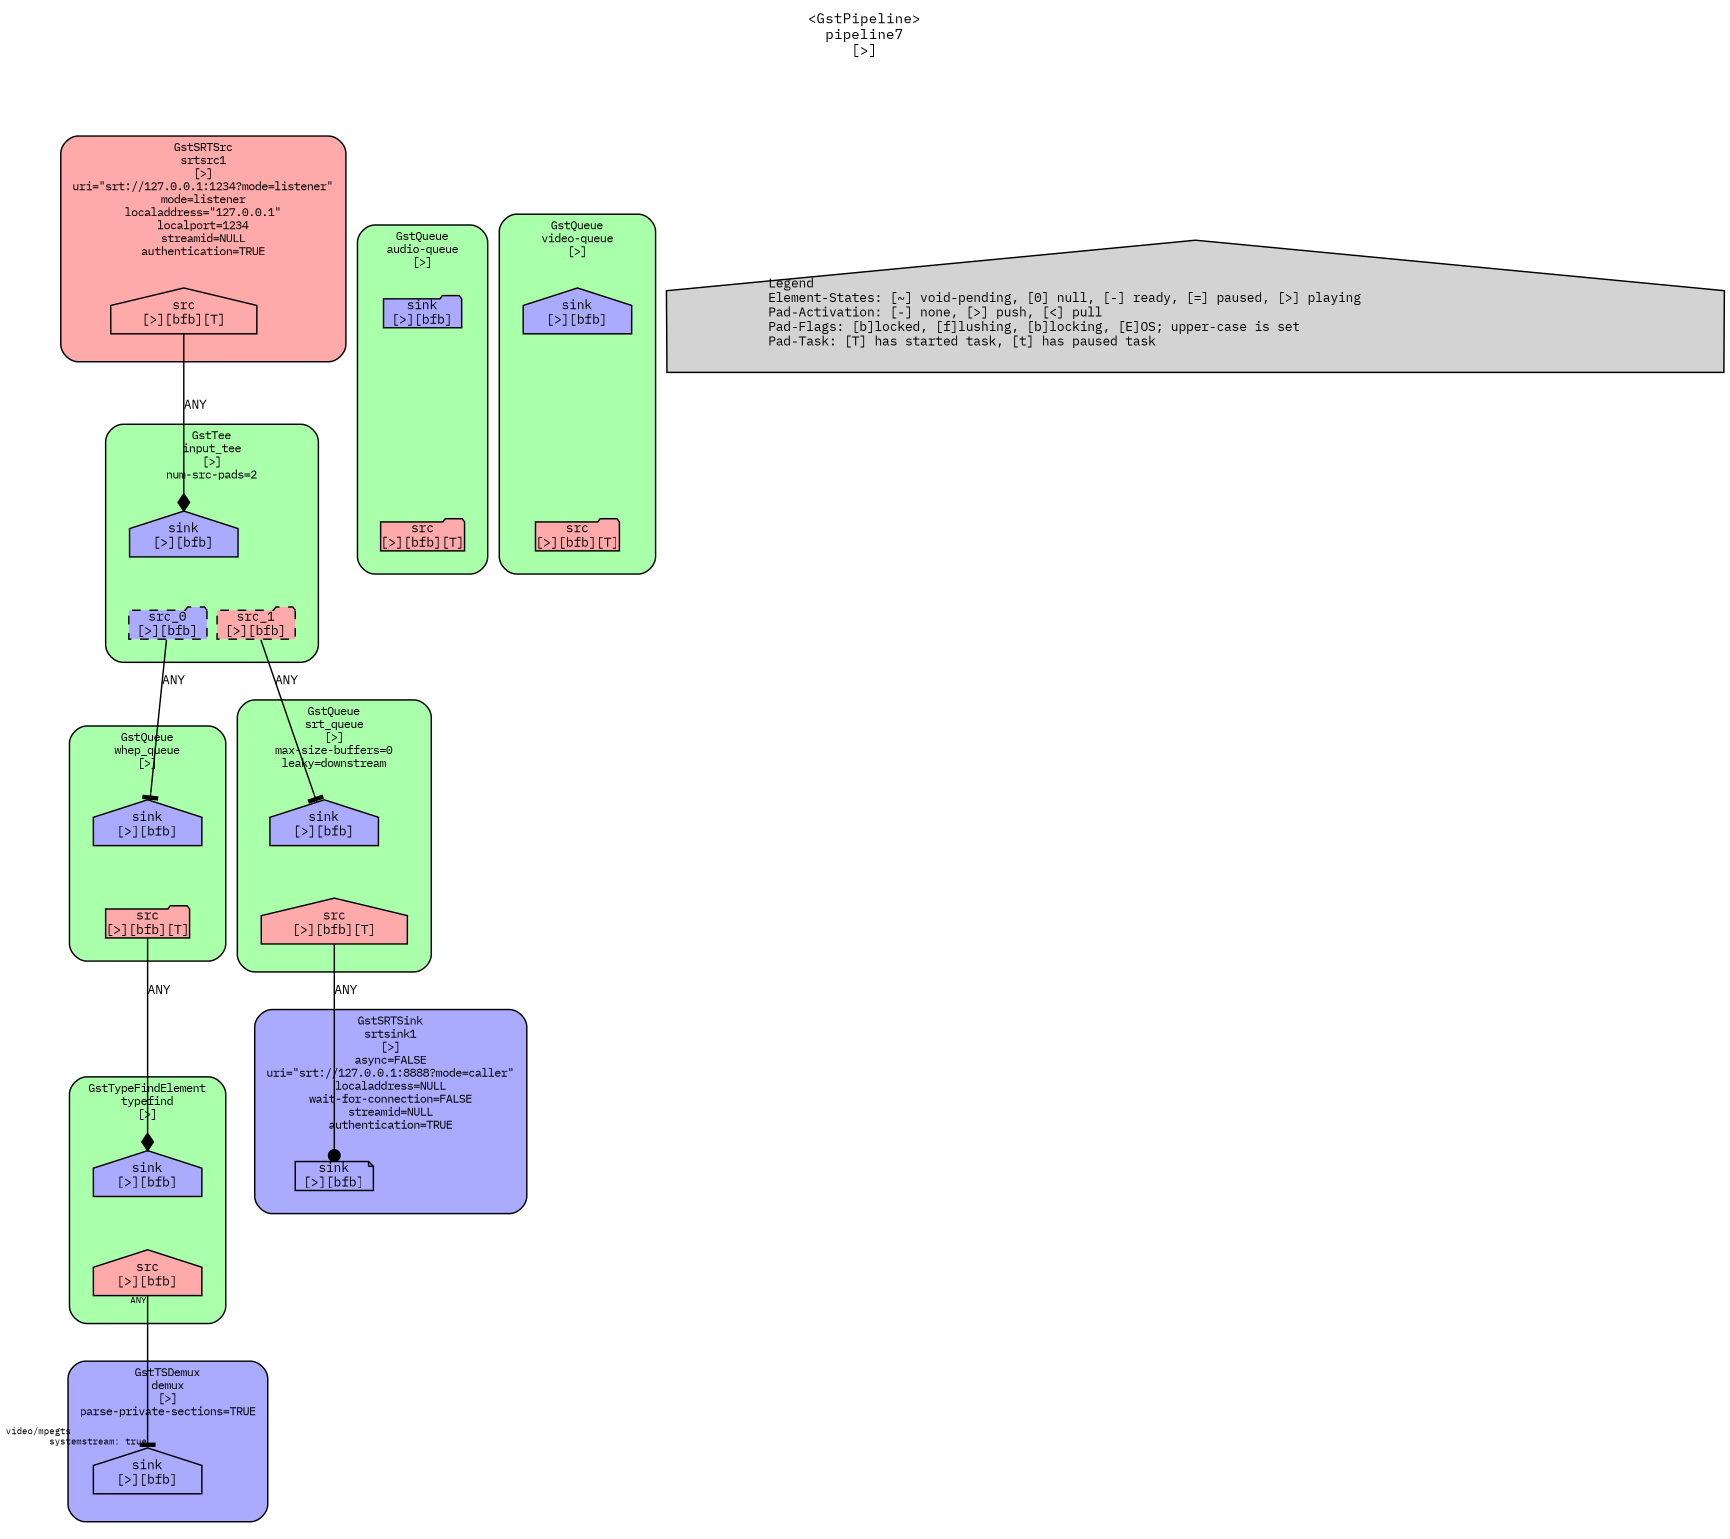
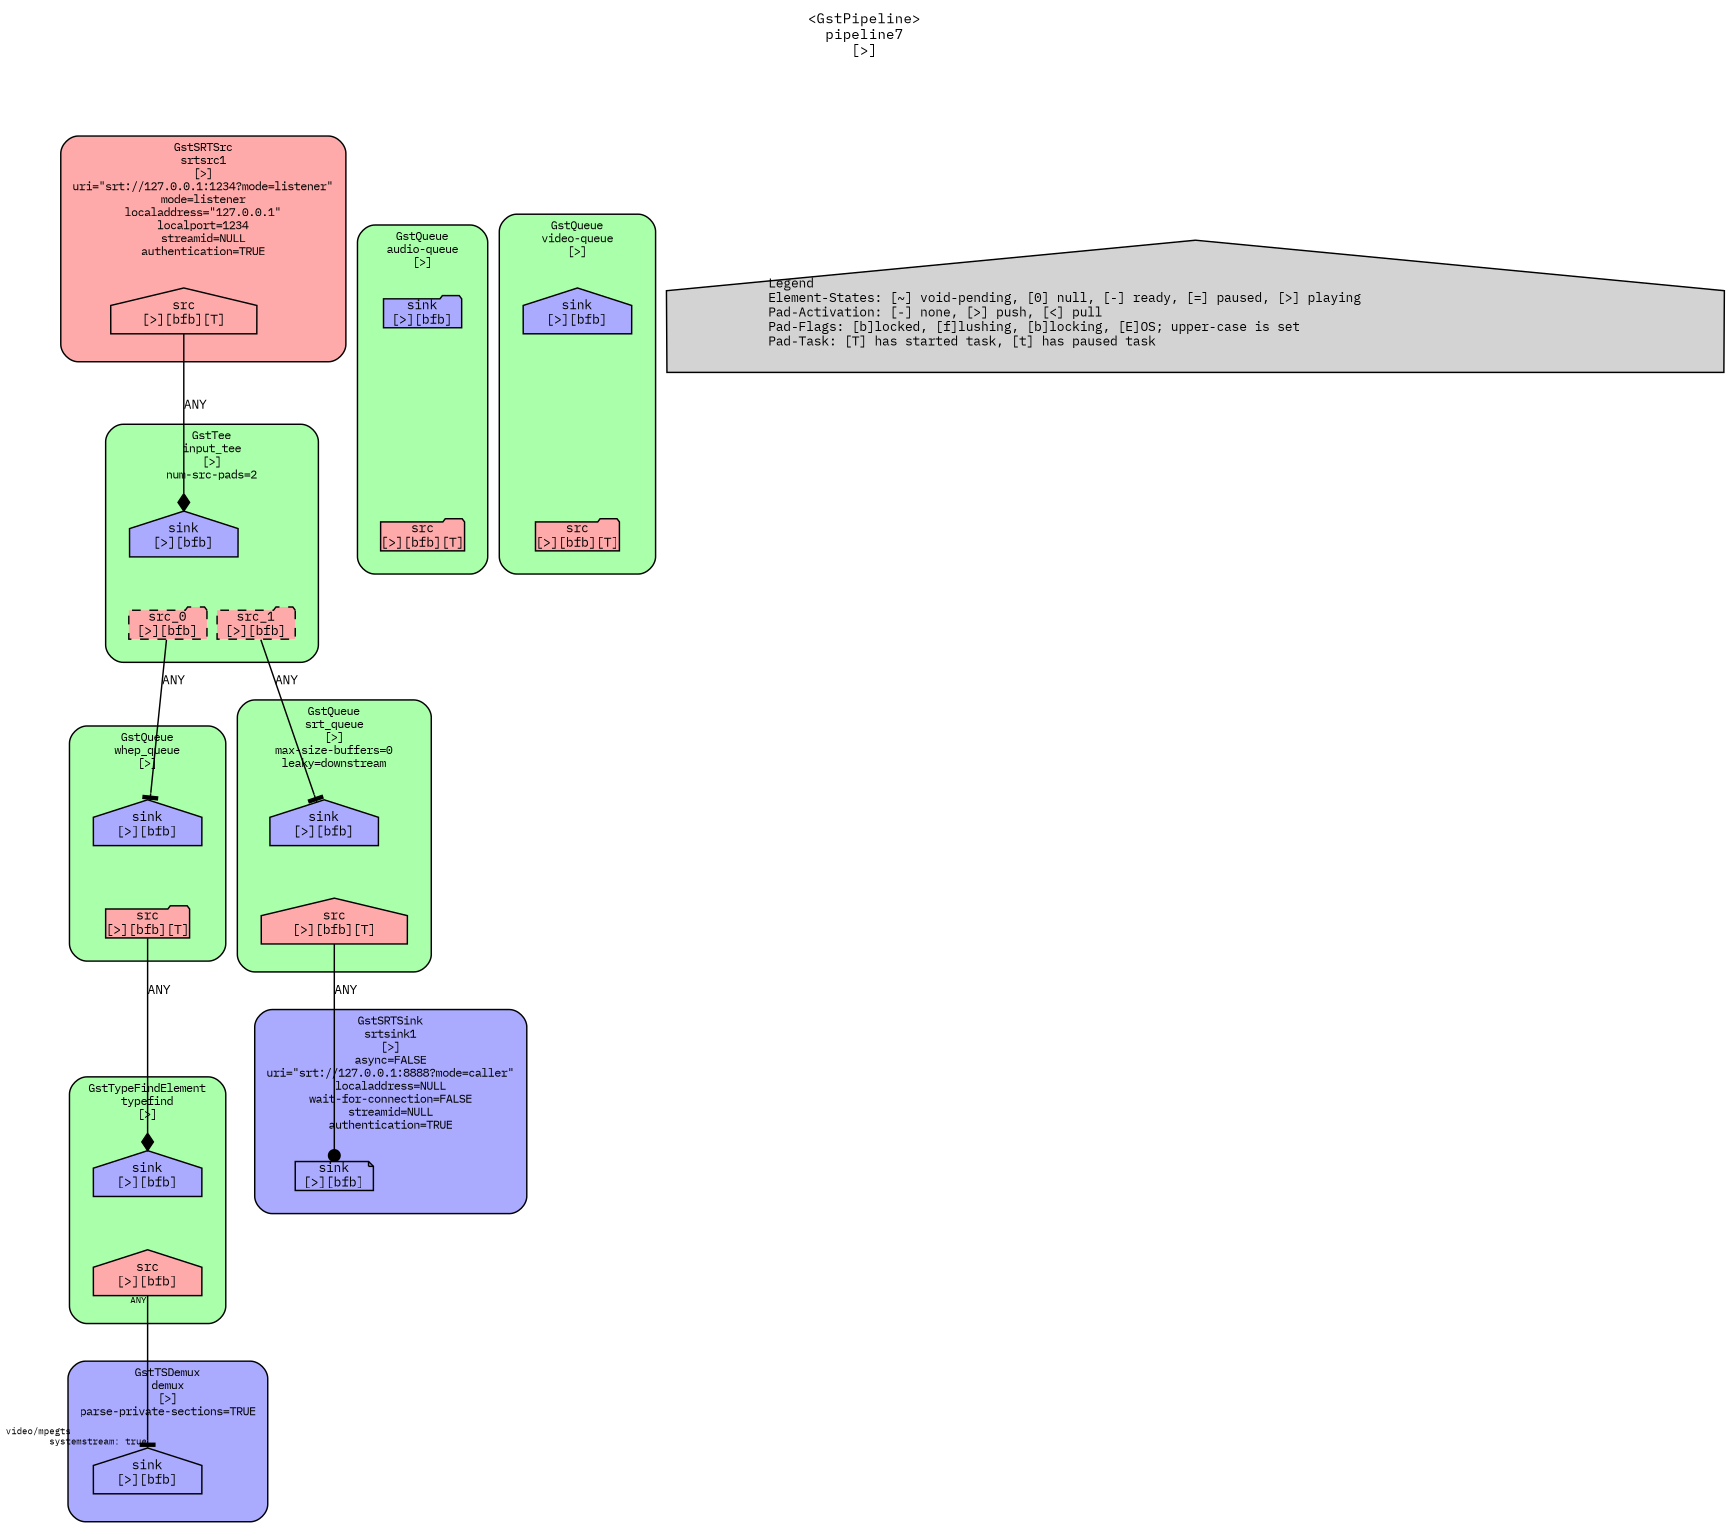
(168, 625) -> (168, 625)
